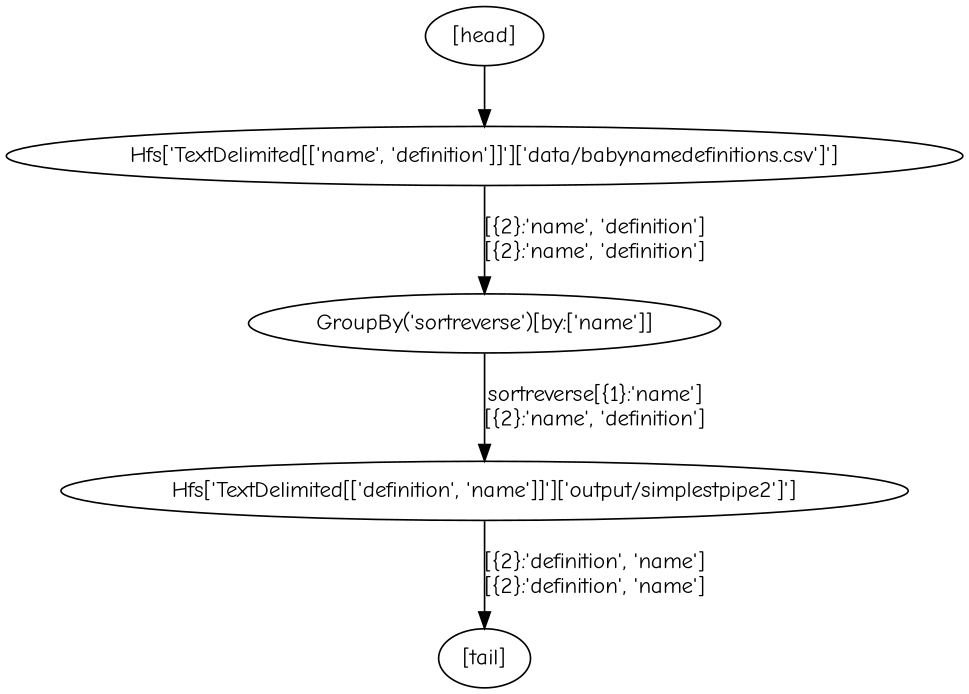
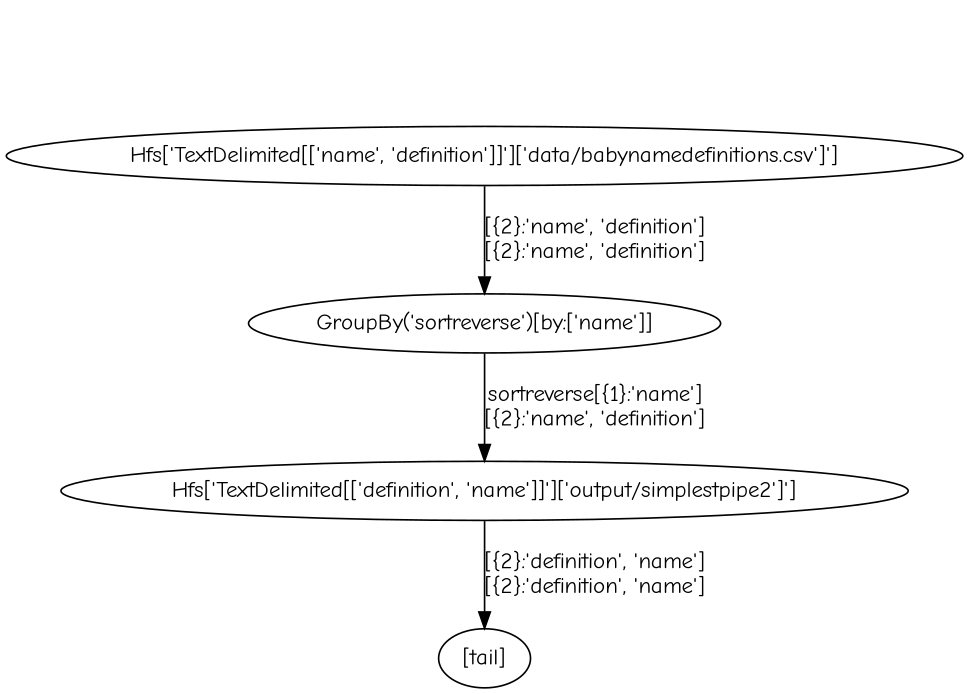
(485, 36) -> none
